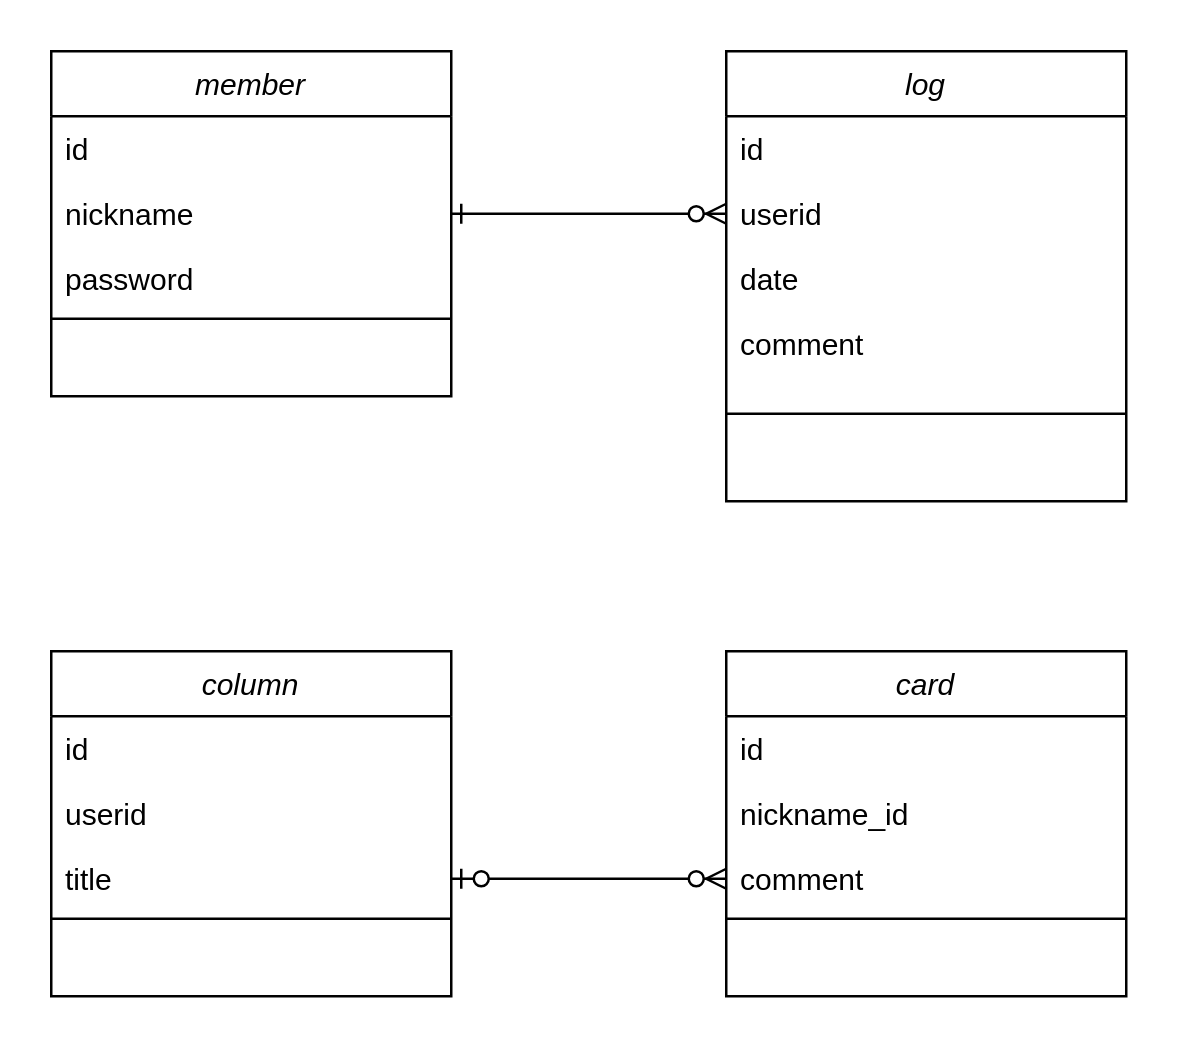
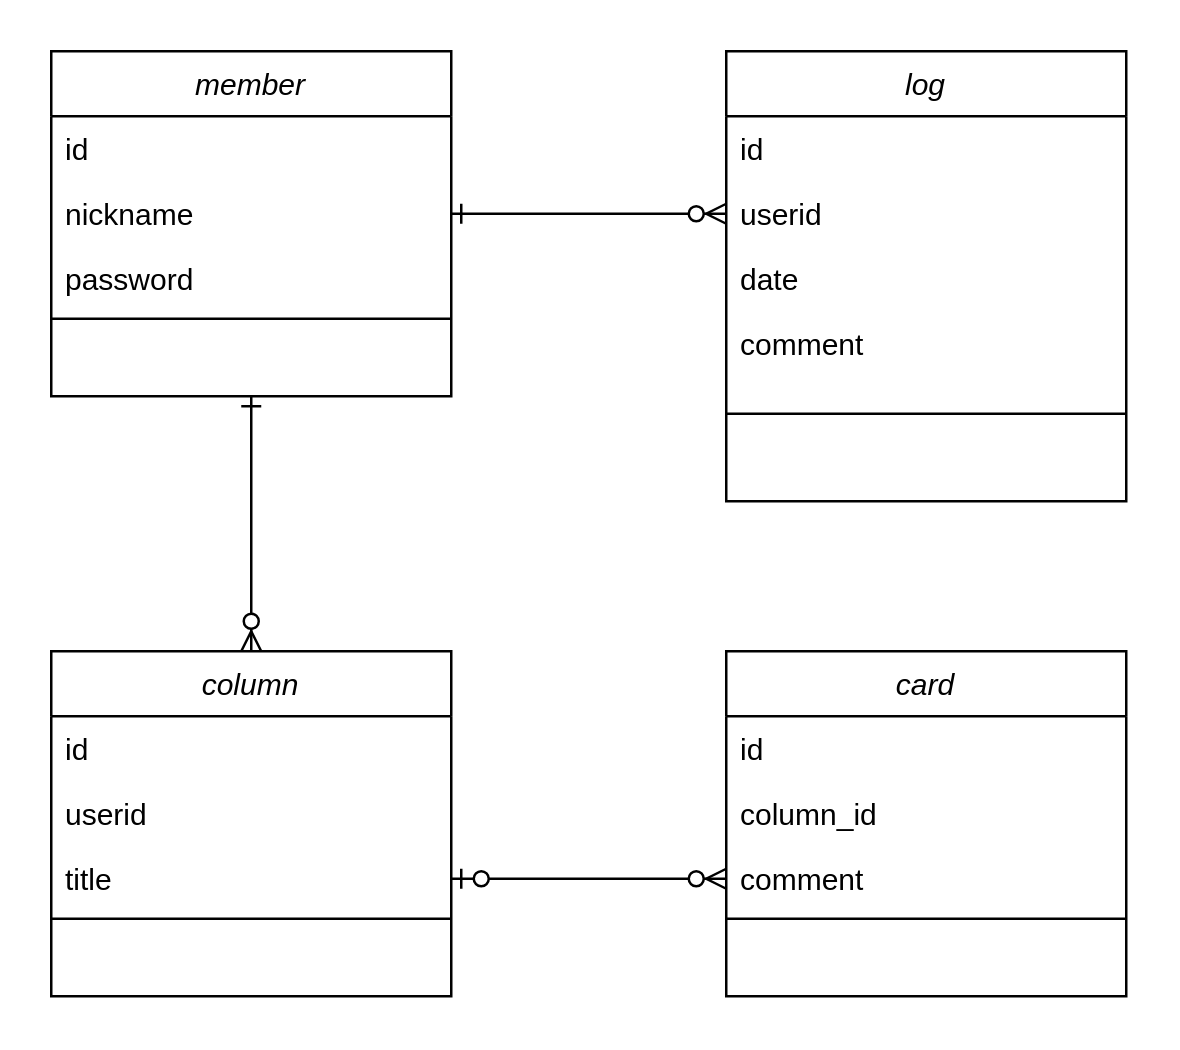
none -> (251, 508)
(825, 815) -> (808, 815)
